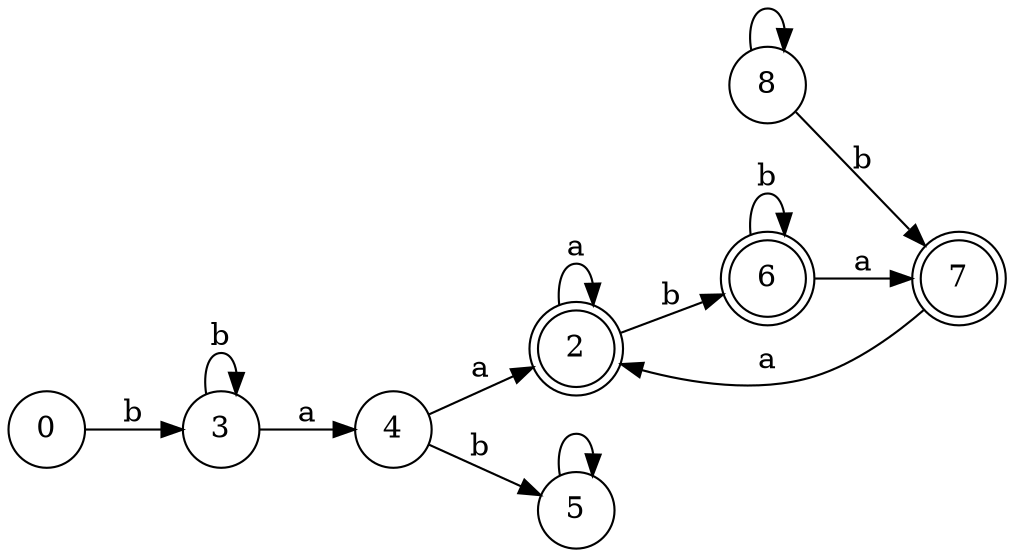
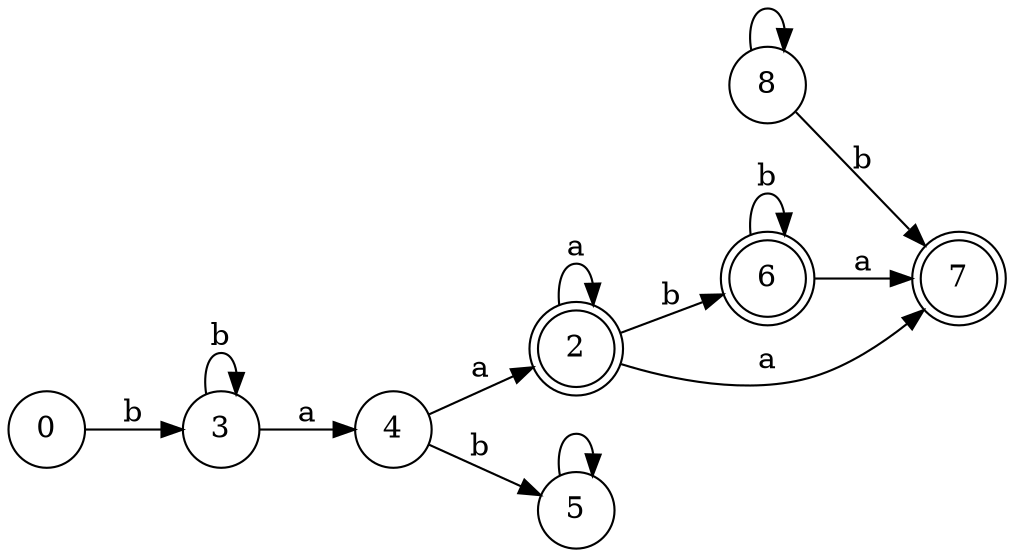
(792, 382) -> (771, 384)
